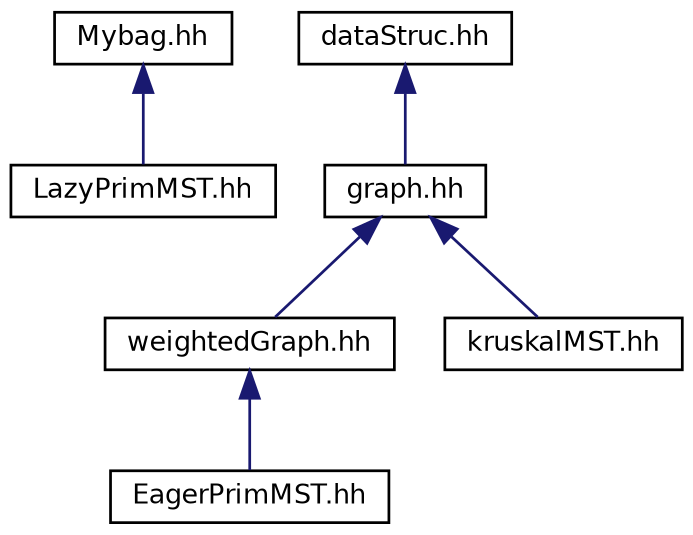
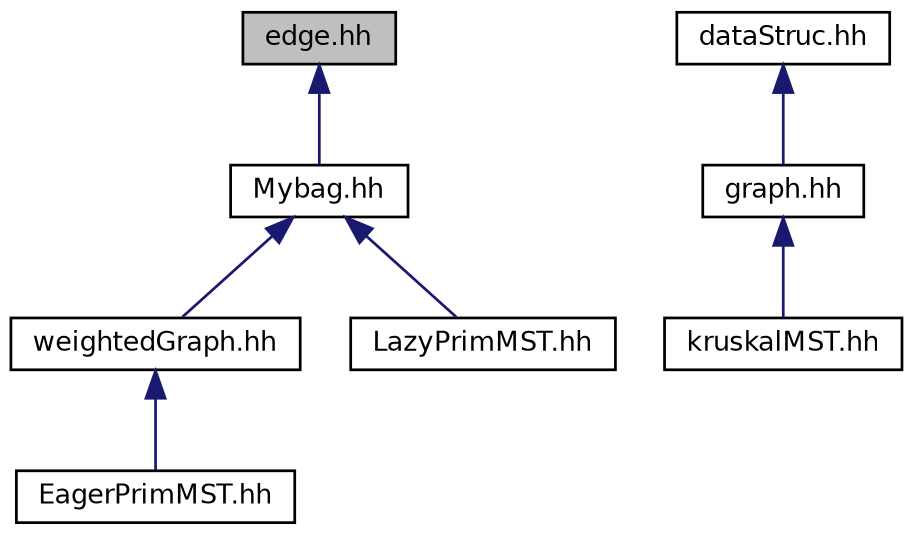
none -> (319, 38)
(318, 277) -> (227, 277)
